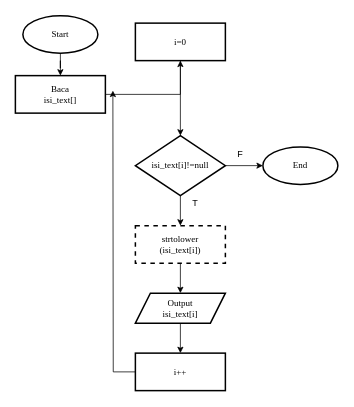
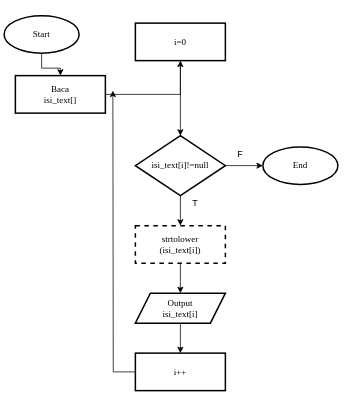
(60, 34) -> (42, 34)
